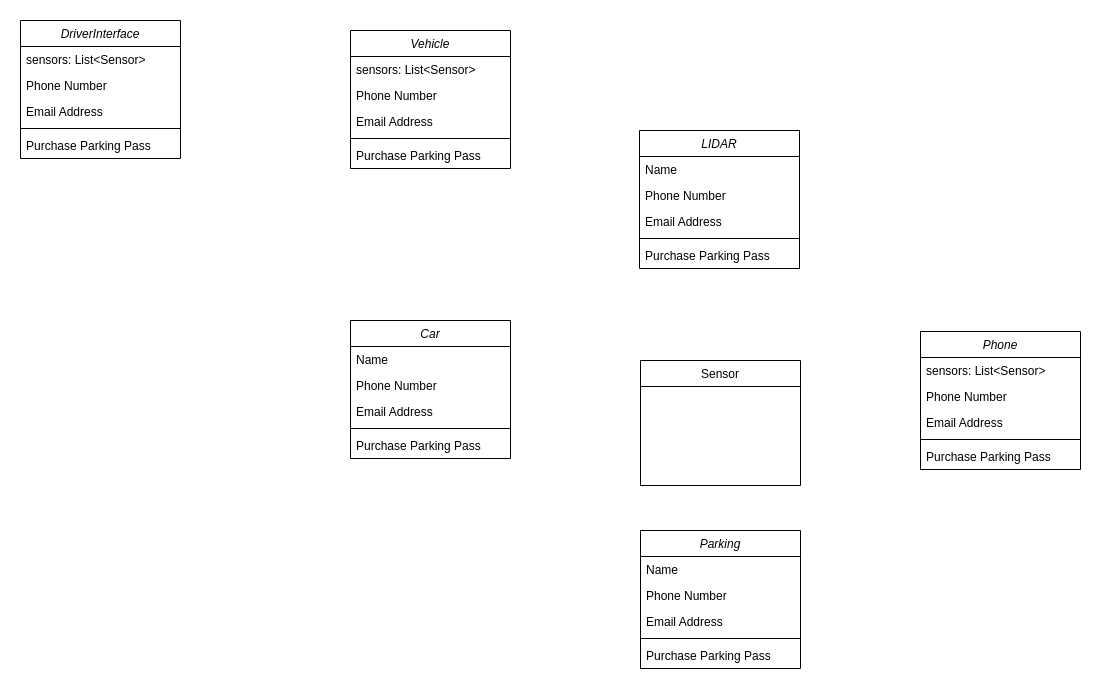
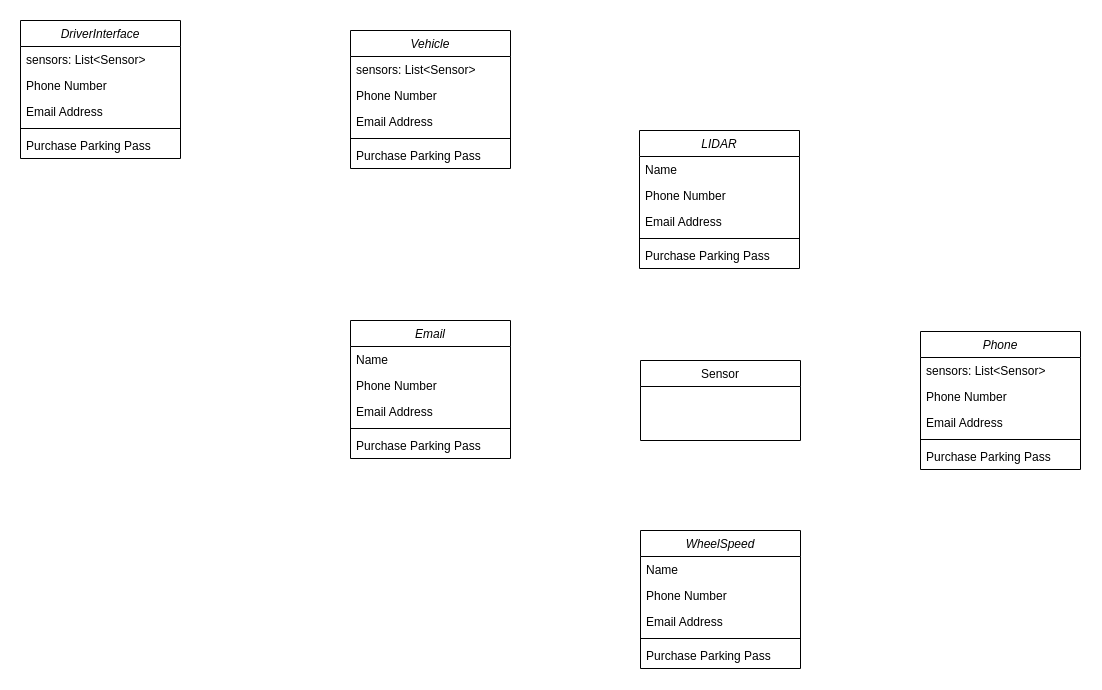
(430, 334) -> (430, 334)
(721, 423) -> (721, 401)
(720, 544) -> (720, 544)
